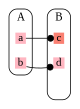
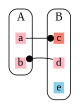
(37, 68) -> (42, 58)
none -> (59, 88)
